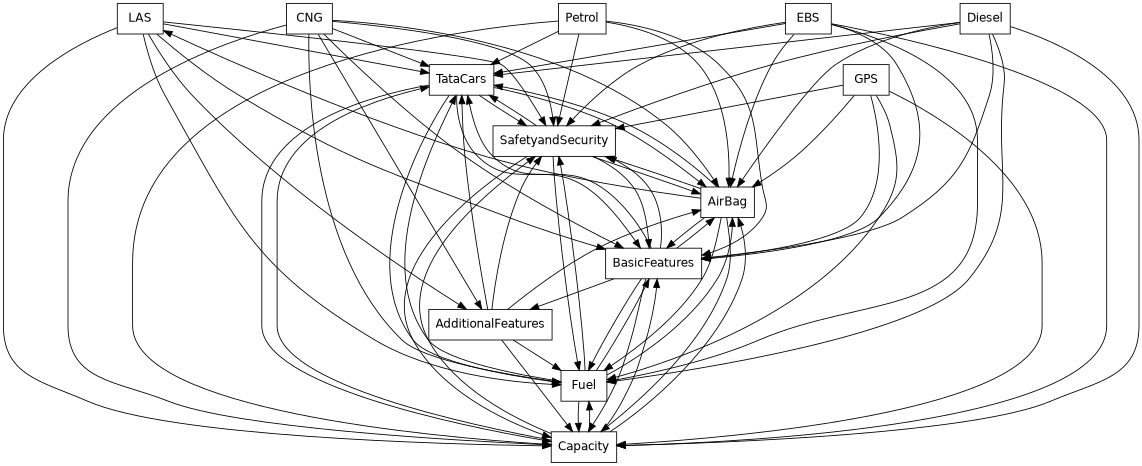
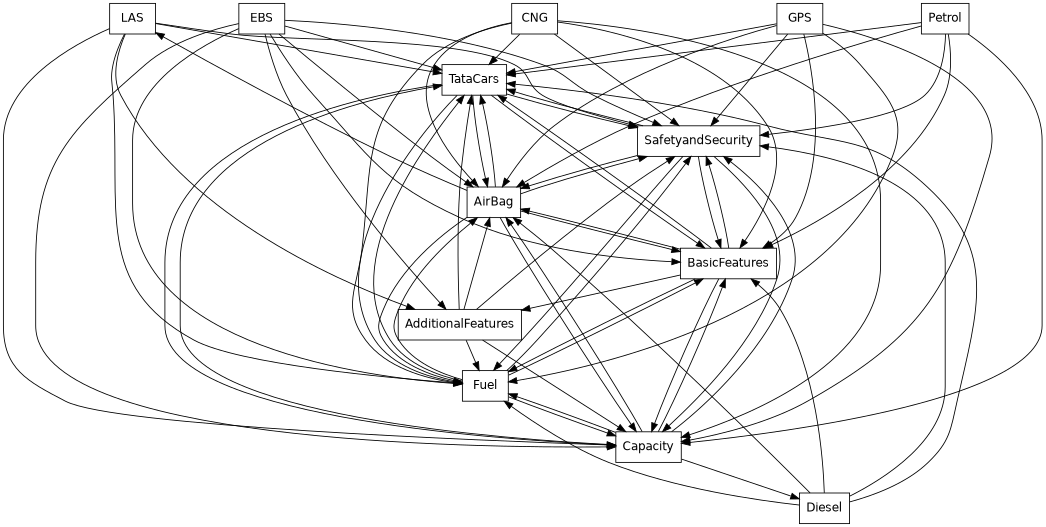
none -> (639, 49)
(366, 162) -> none
(398, 168) -> (338, 177)
(1081, 389) -> (736, 478)
